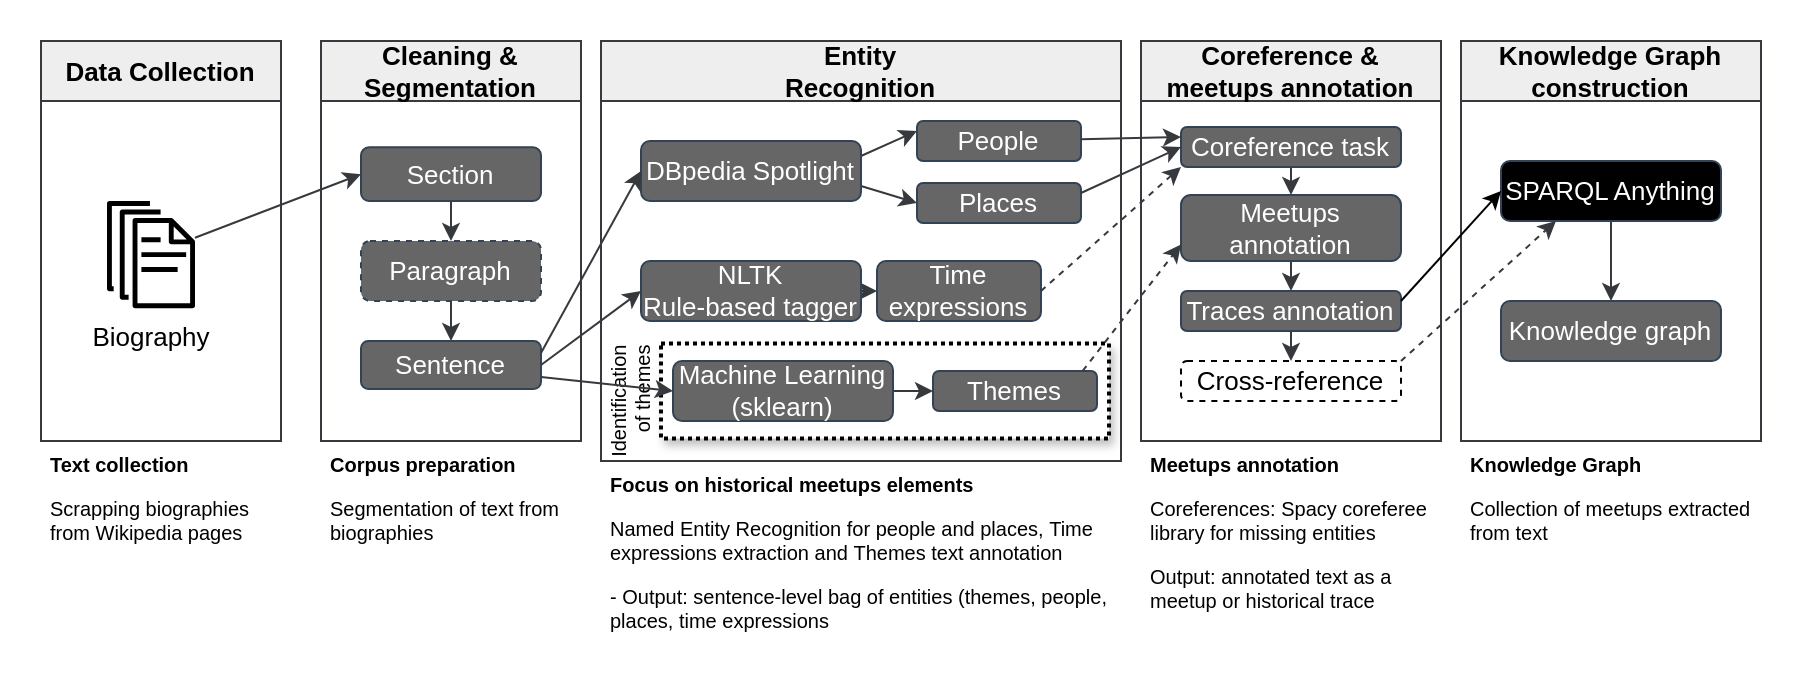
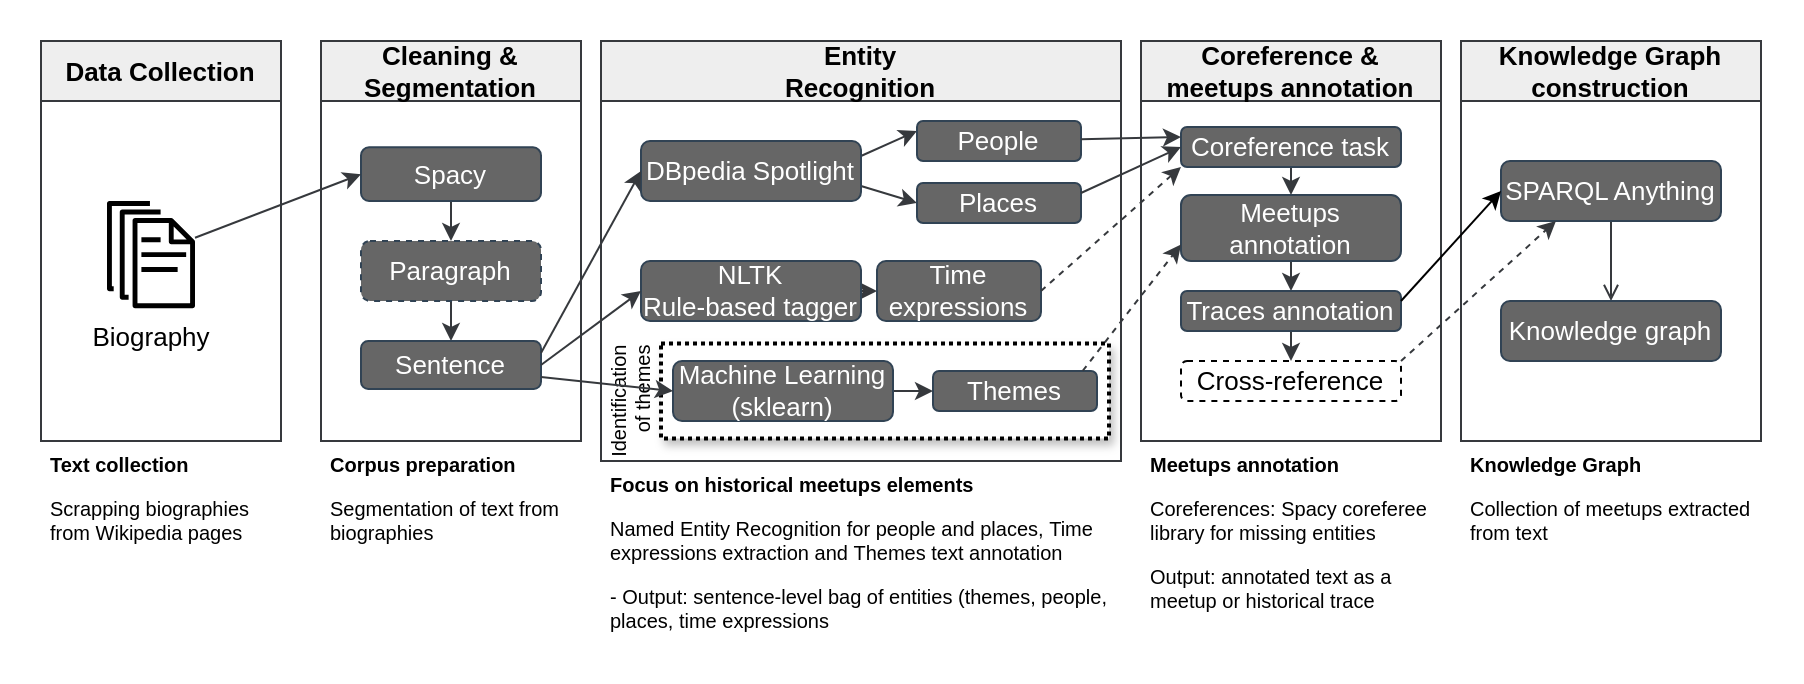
(451, 175) -> (451, 175)
(1611, 191) -> (1611, 191)
(1611, 286) -> (1611, 288)
